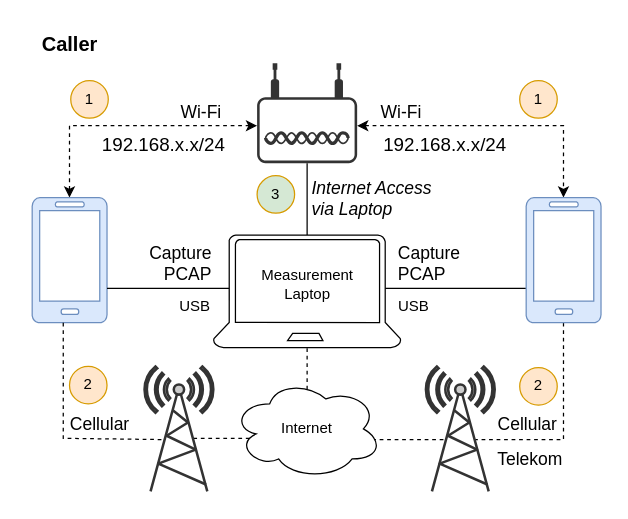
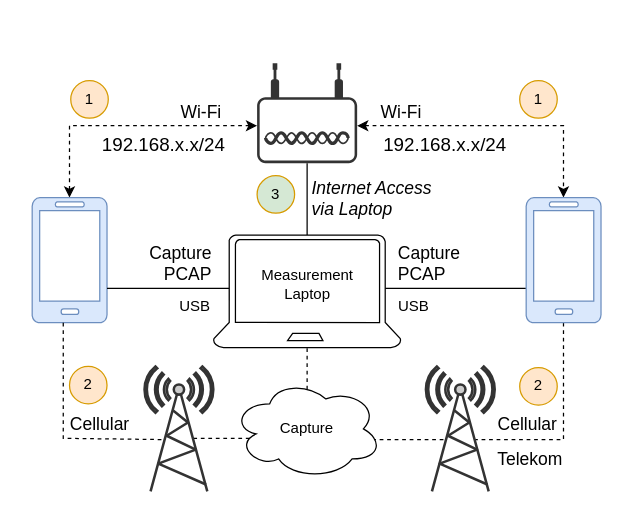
(69, 44) -> none
(307, 428) -> (307, 428)
